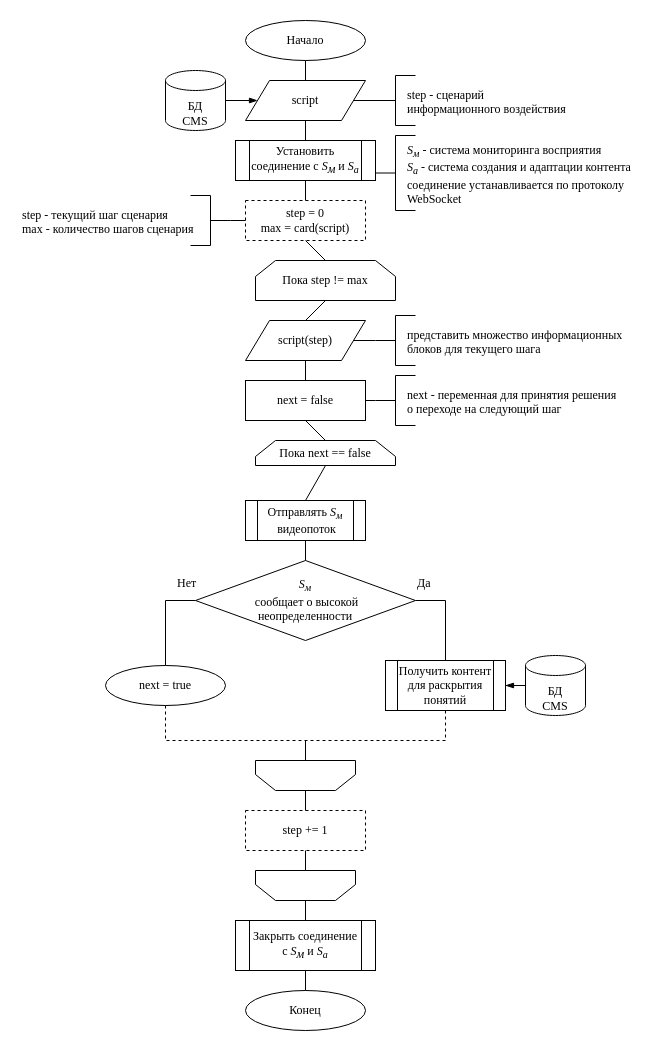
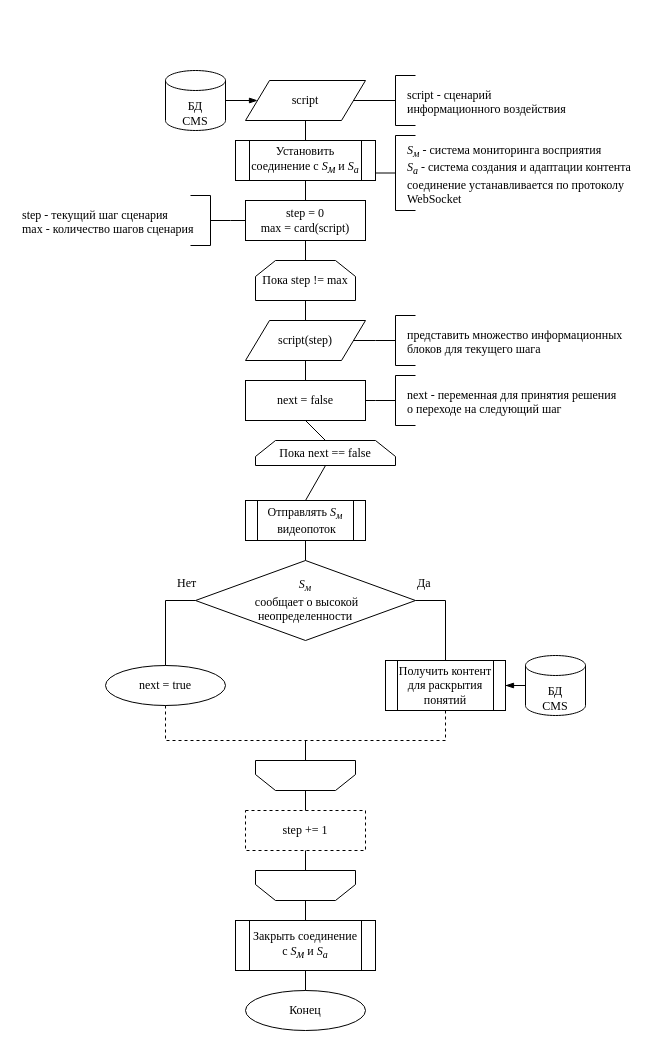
(306, 41) -> none
(306, 71) -> none
(497, 103) -> (497, 103)
(306, 221) -> (306, 221)
(326, 281) -> (306, 281)
